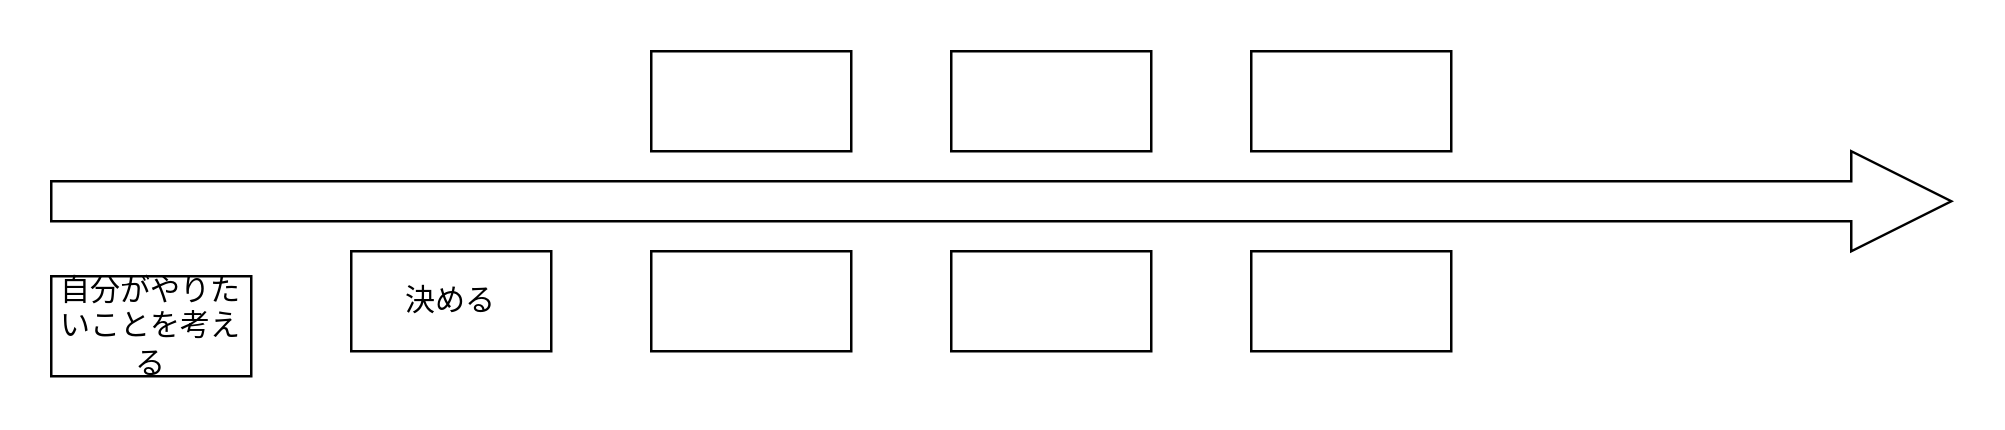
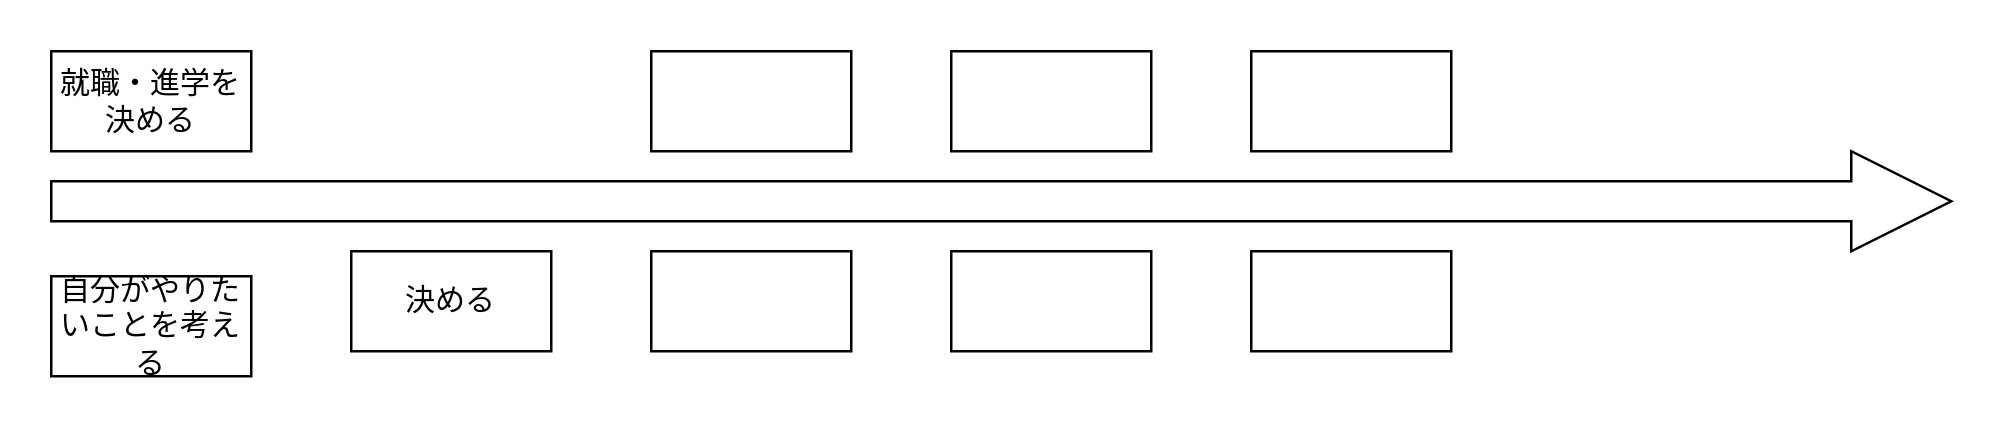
none -> (151, 101)
